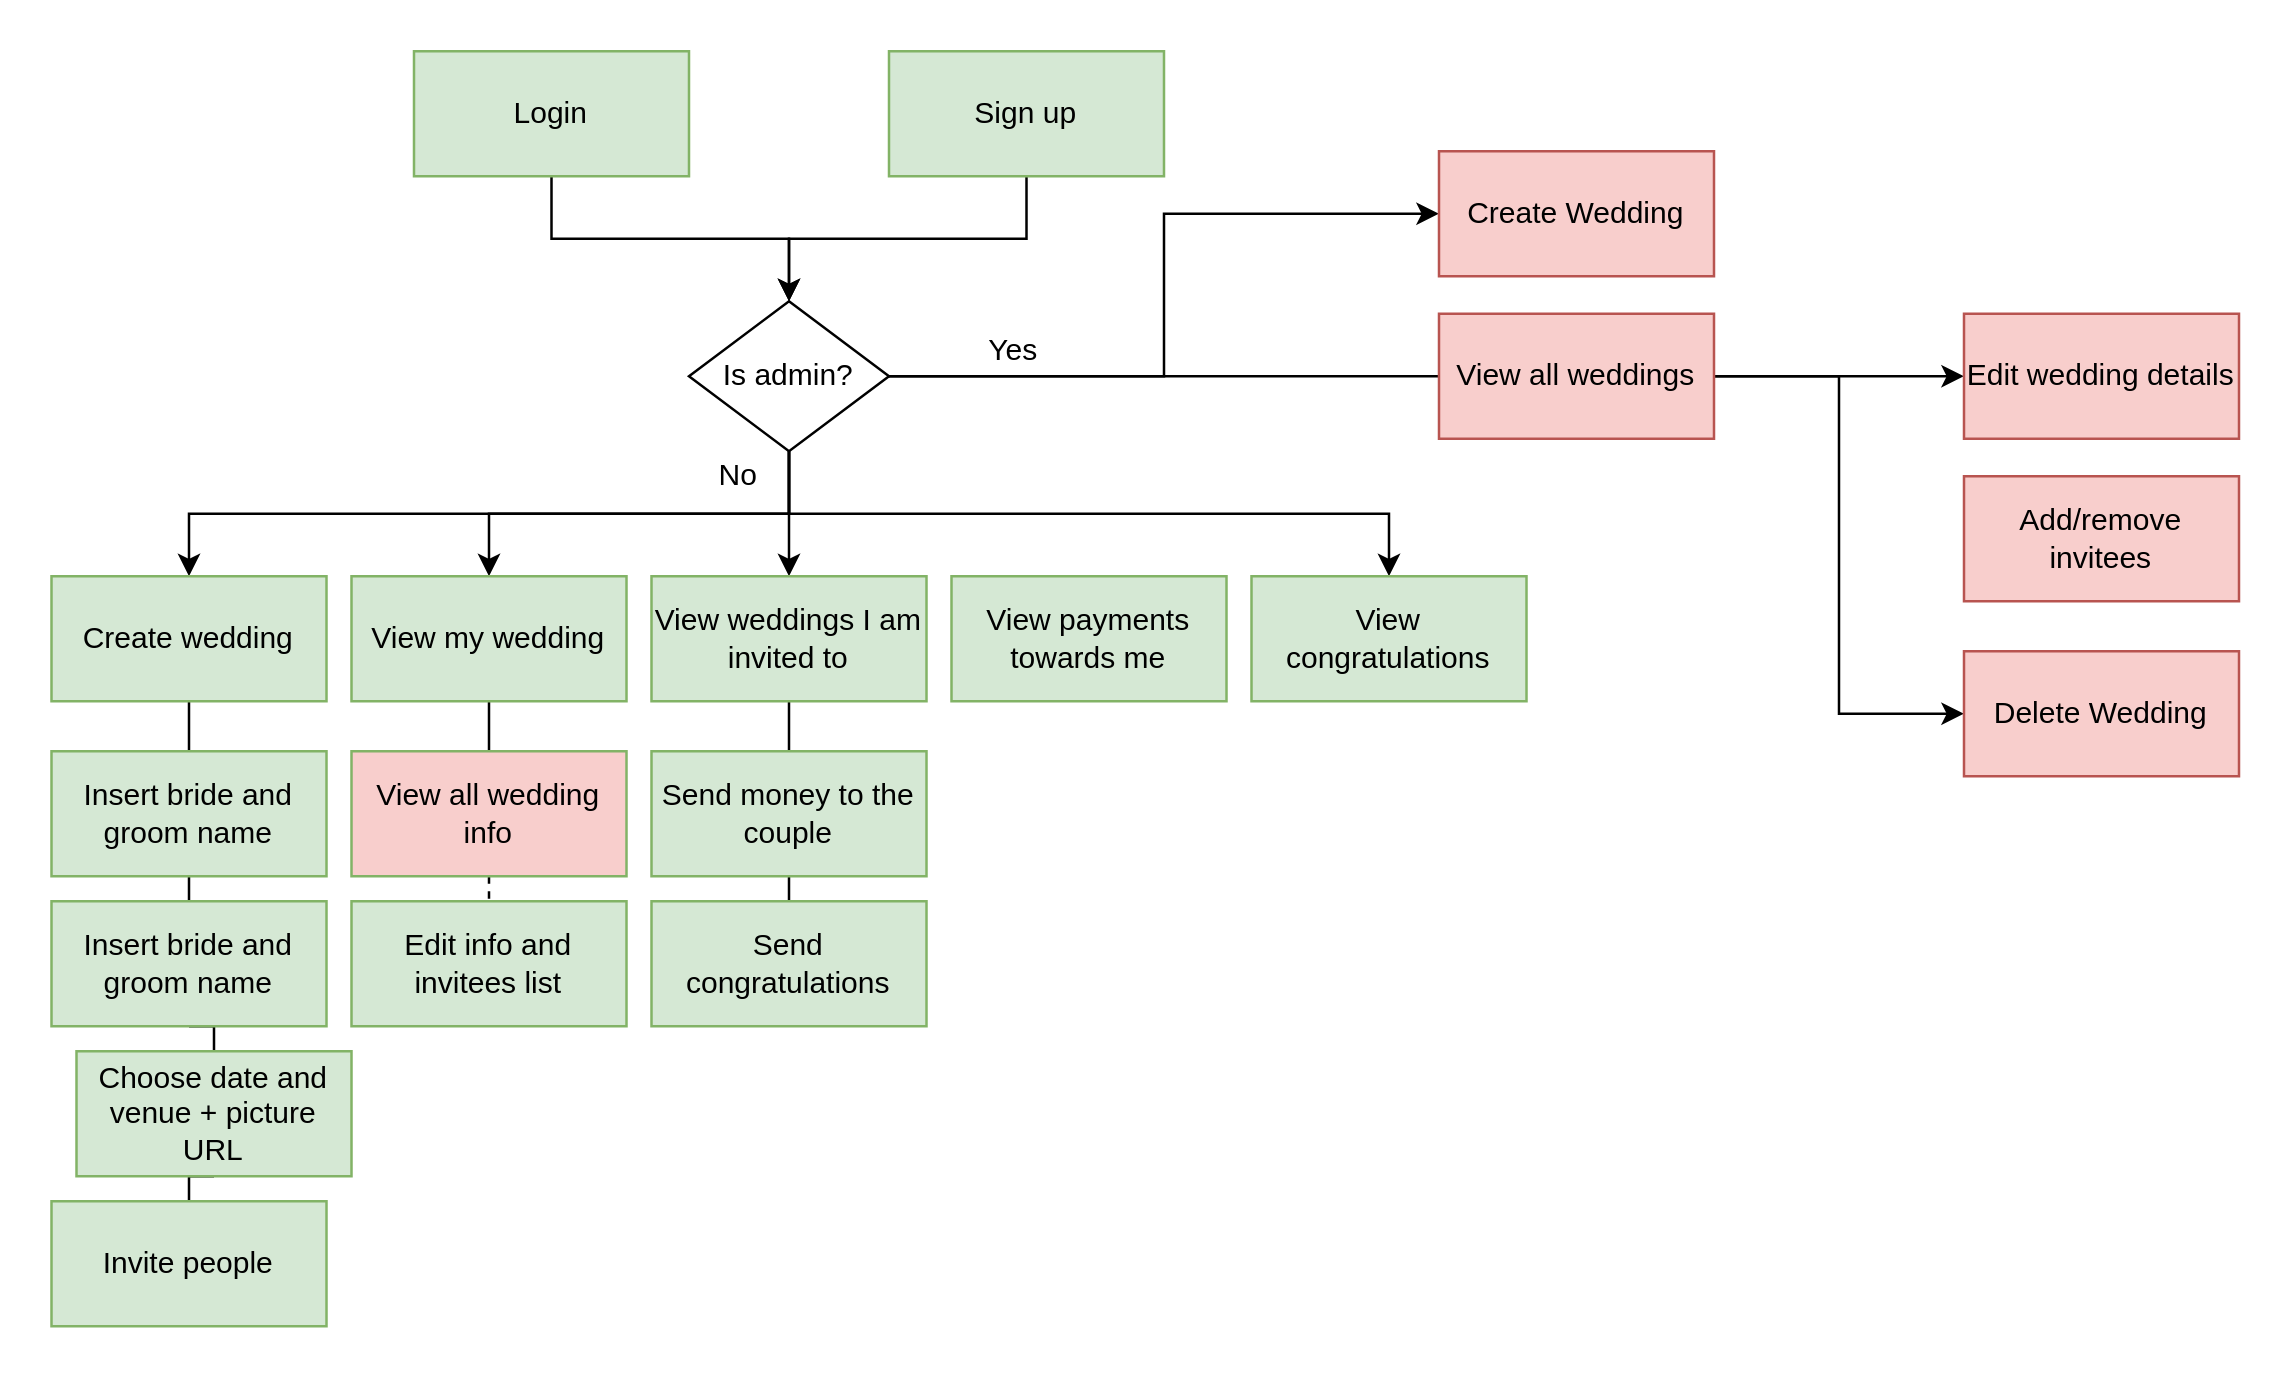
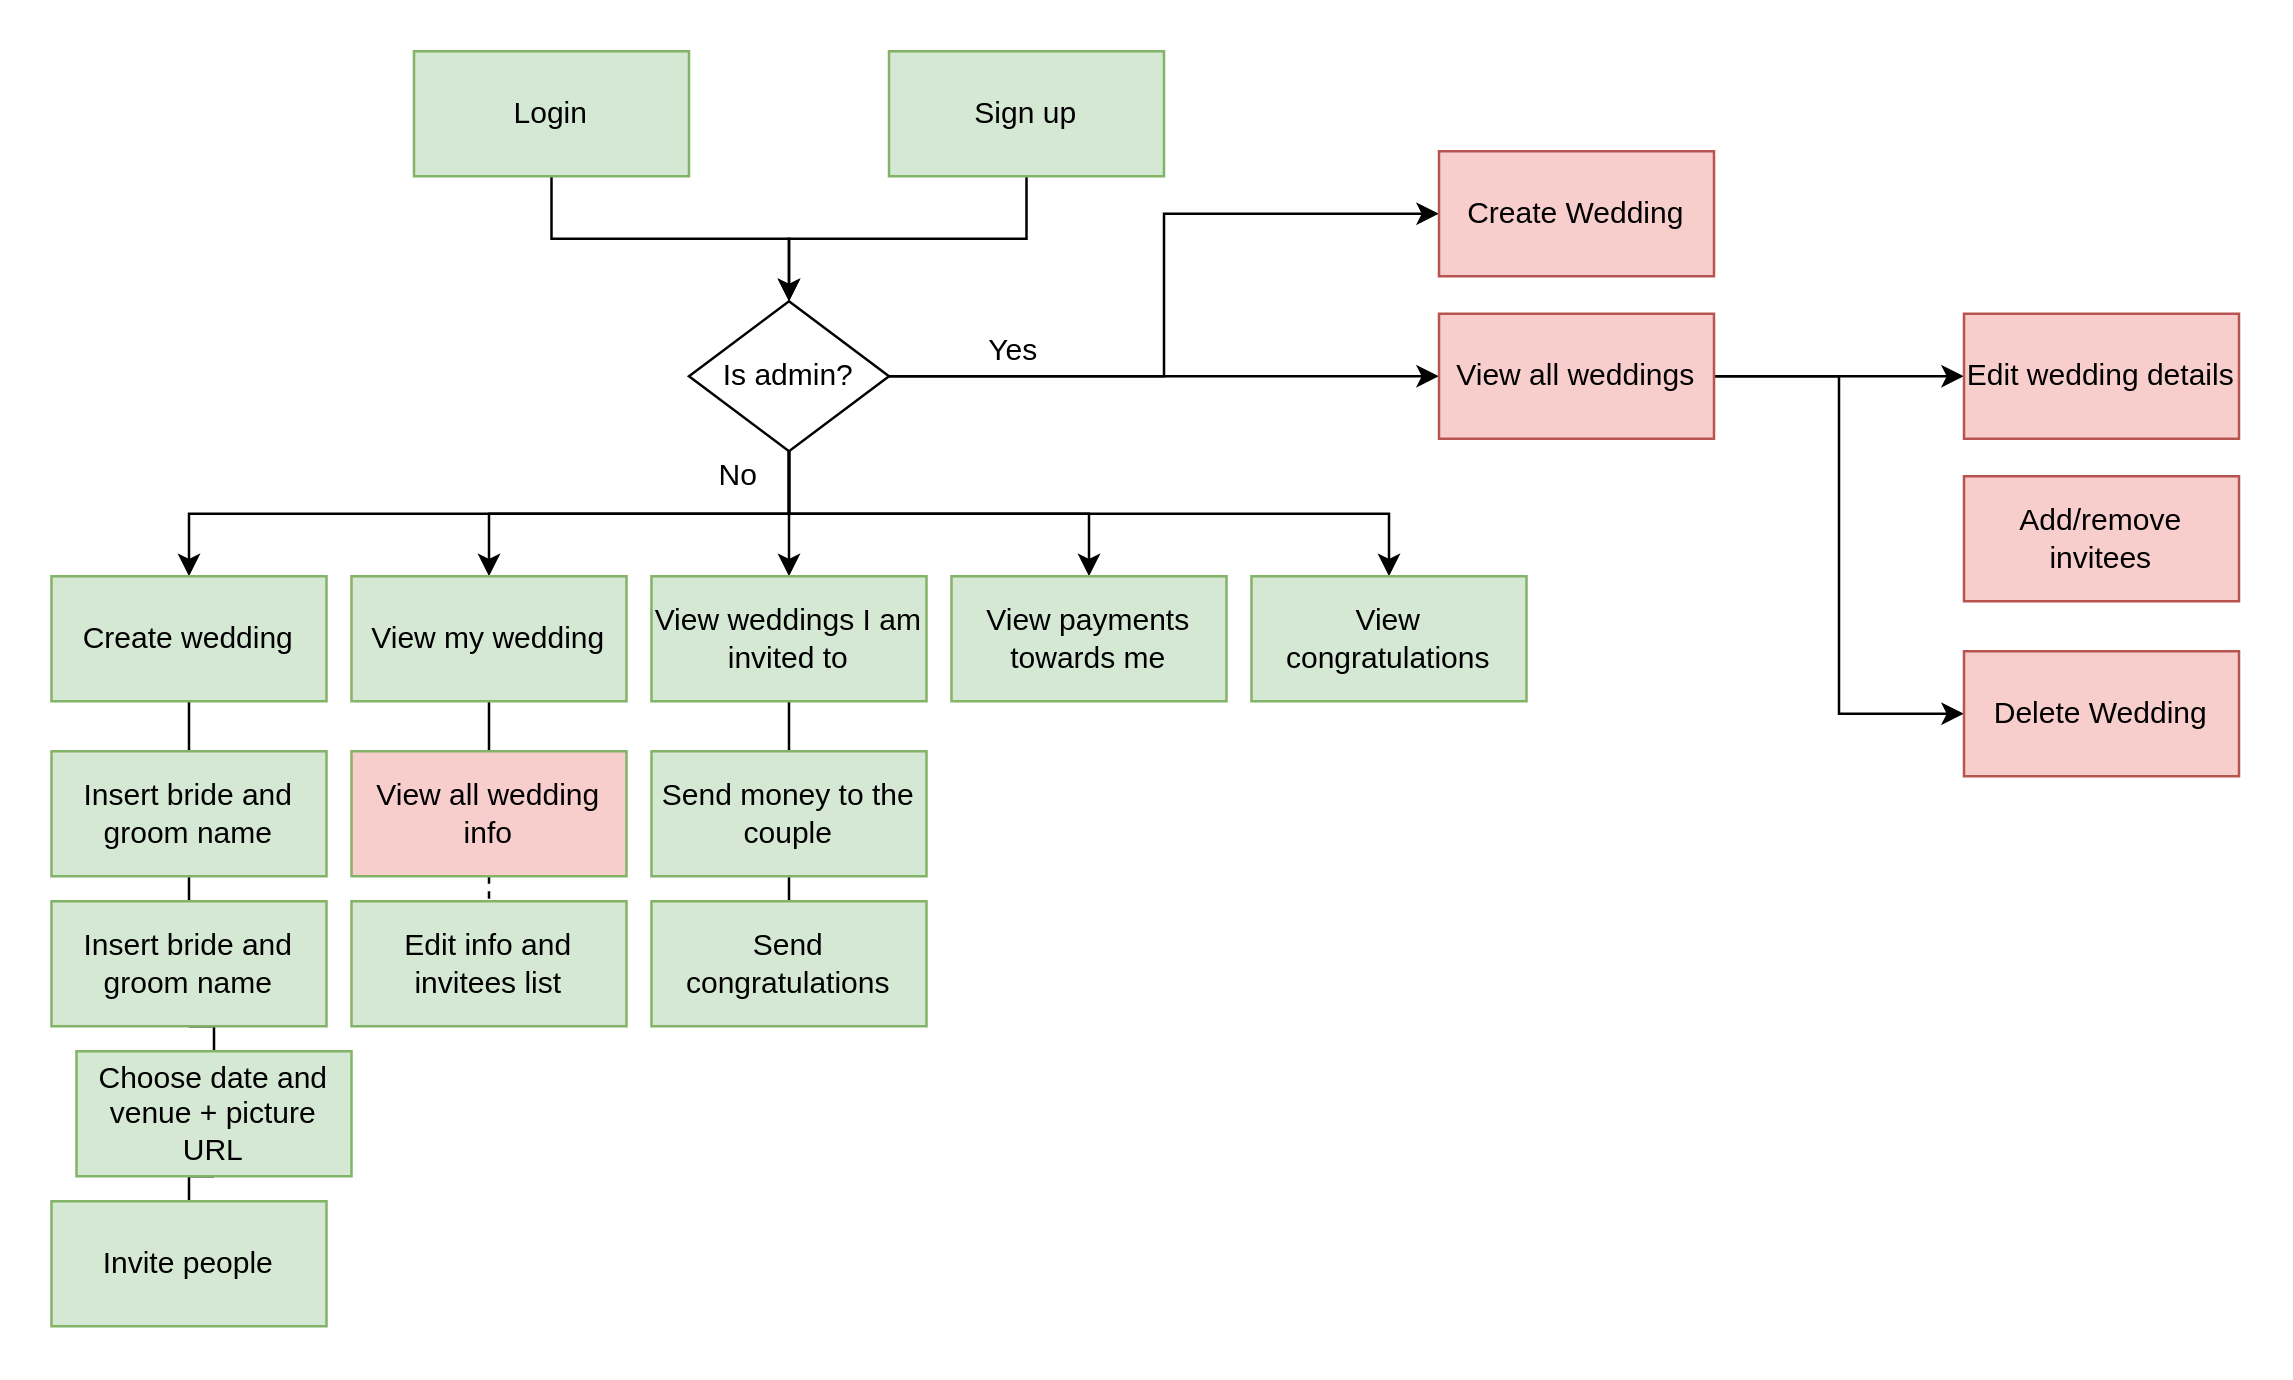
(1427, 376) -> (1421, 376)
none -> (1089, 539)
